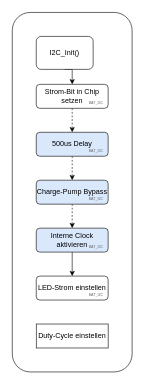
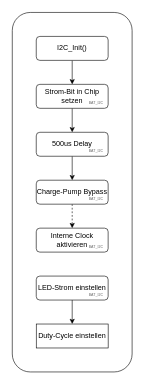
(65, 53) -> (72, 48)
(72, 117) -> (72, 117)
(72, 144) -> (72, 144)
(72, 165) -> (72, 165)
(72, 192) -> (72, 192)
(72, 240) -> (72, 240)
(72, 270) -> none
none -> (72, 318)
